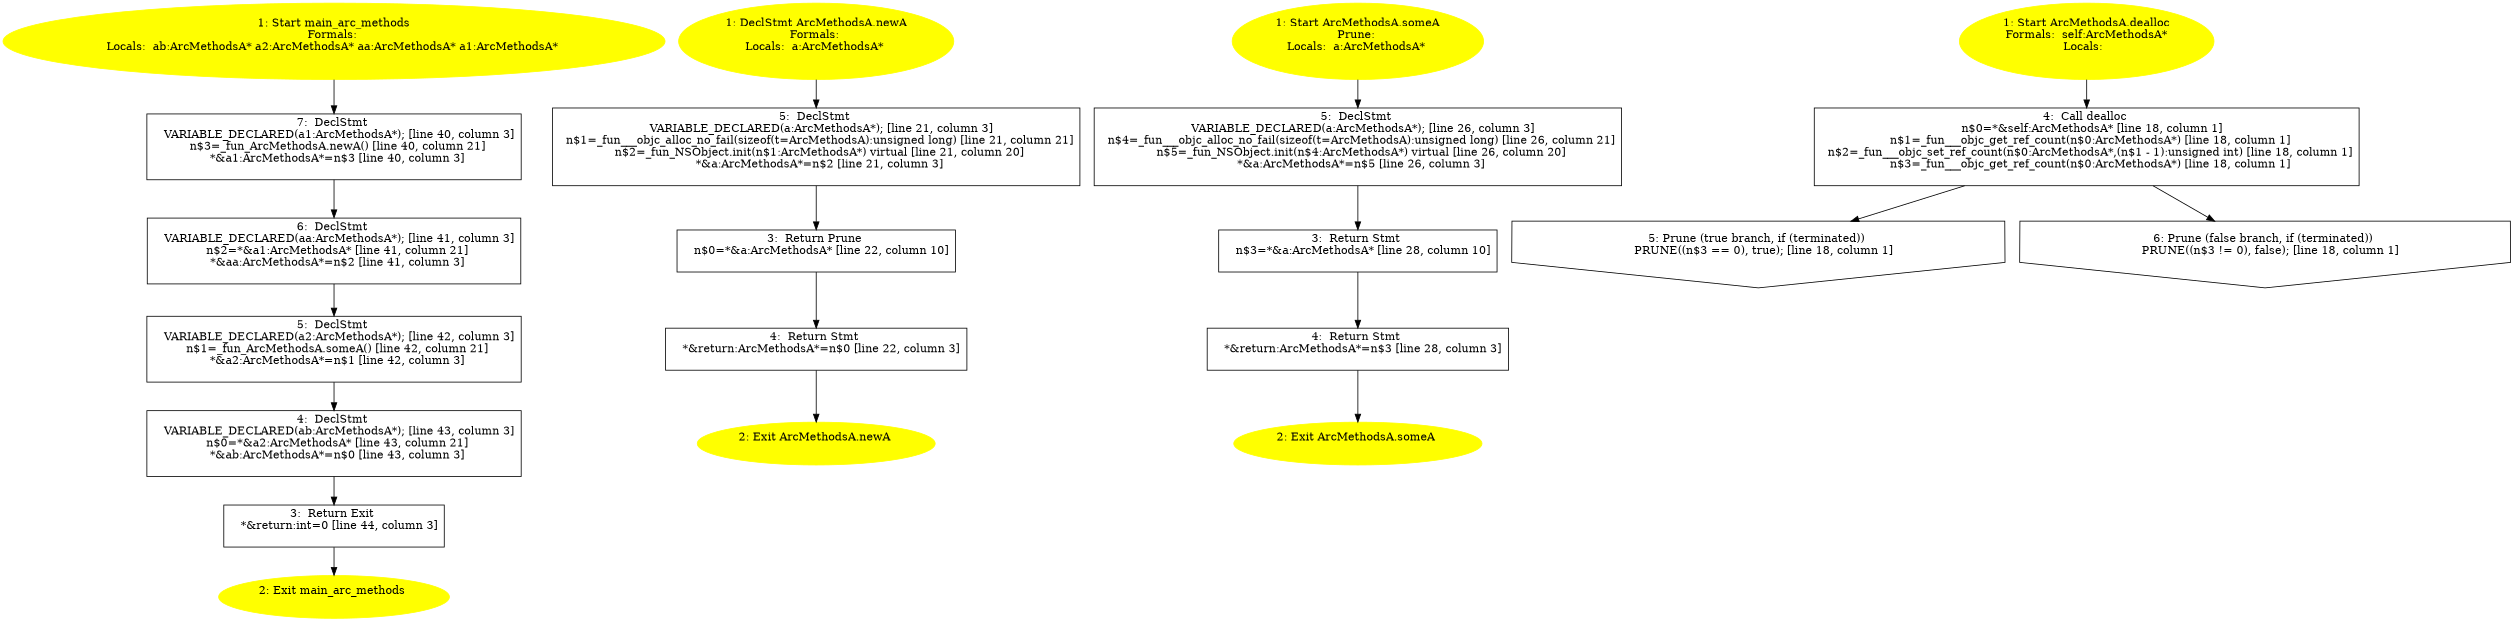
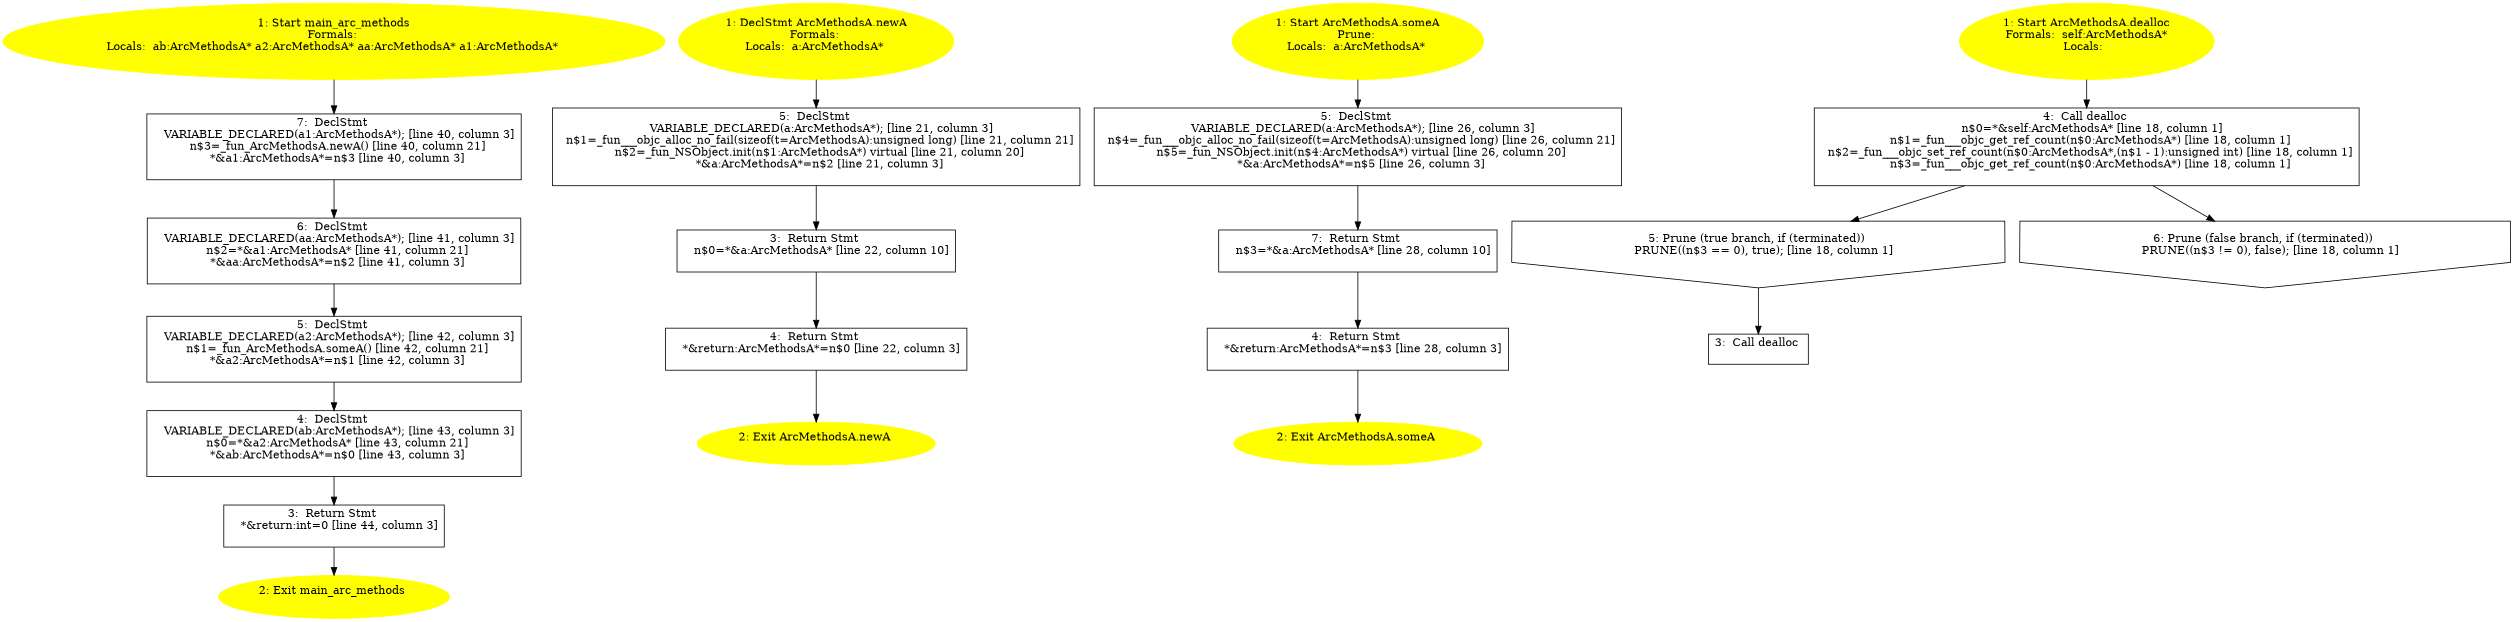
(816, 251) -> (816, 251)
(1358, 251) -> (1358, 251)
none -> (1758, 349)
(334, 526) -> (334, 526)
